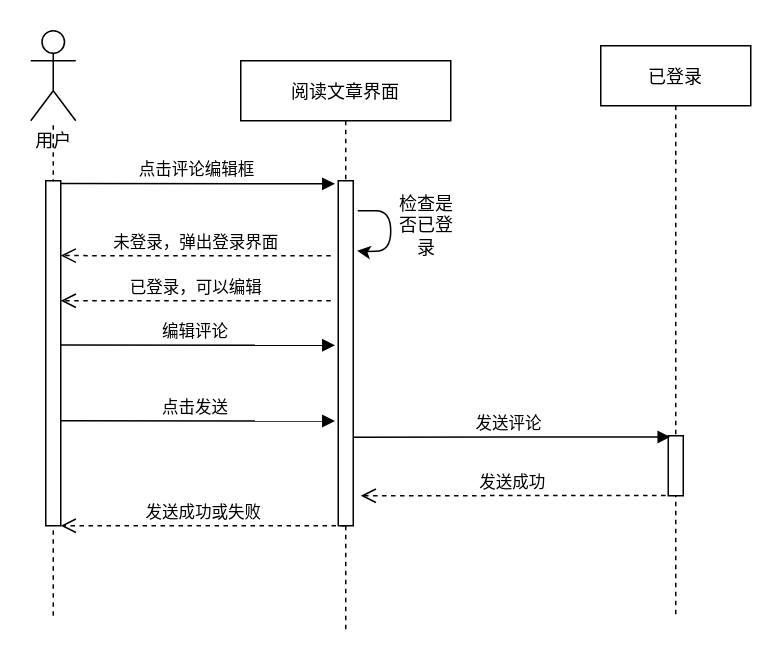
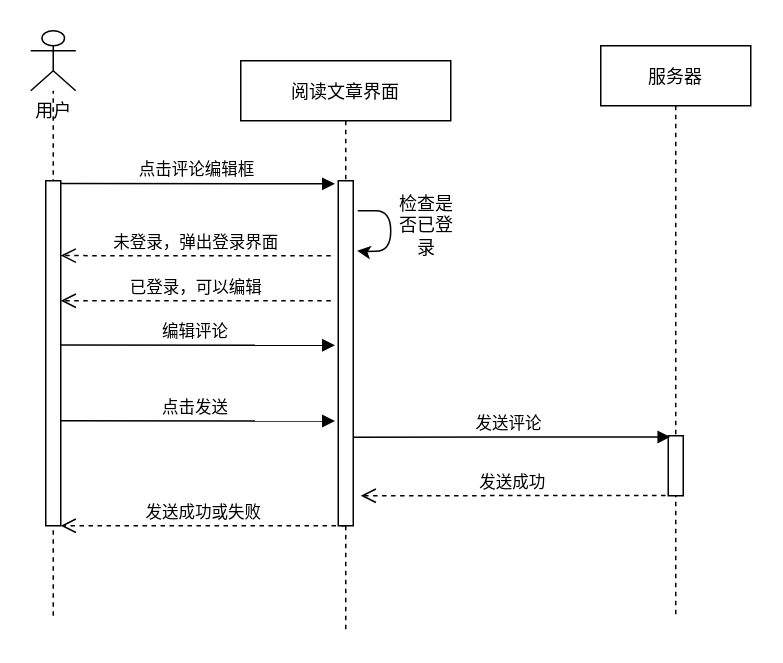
(53, 76) -> (53, 61)
(675, 77) -> (675, 77)
